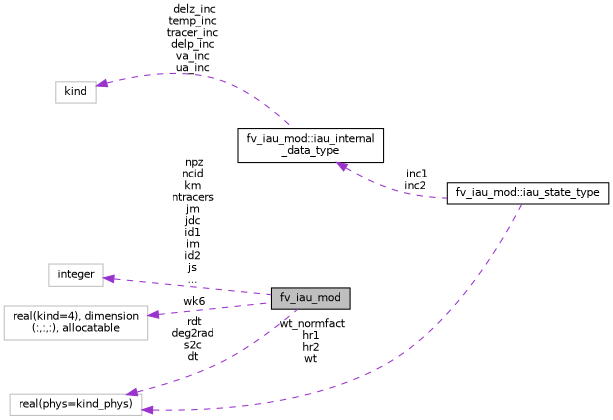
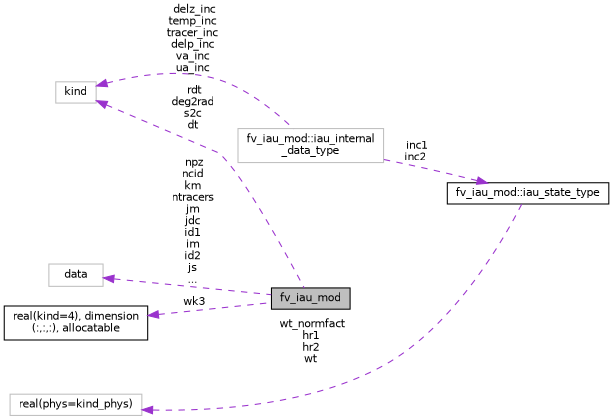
(311, 146) -> (311, 146)
(394, 190) -> (431, 169)
(76, 275) -> (76, 275)
(193, 302) -> (193, 302)
(76, 323) -> (76, 323)
(223, 361) -> (231, 167)
